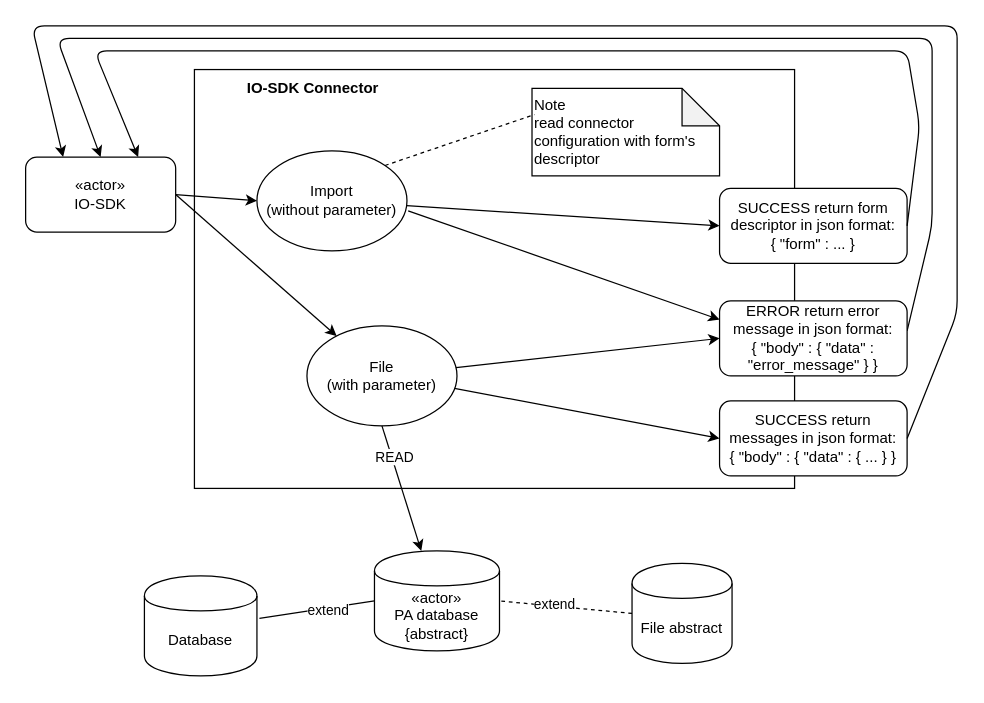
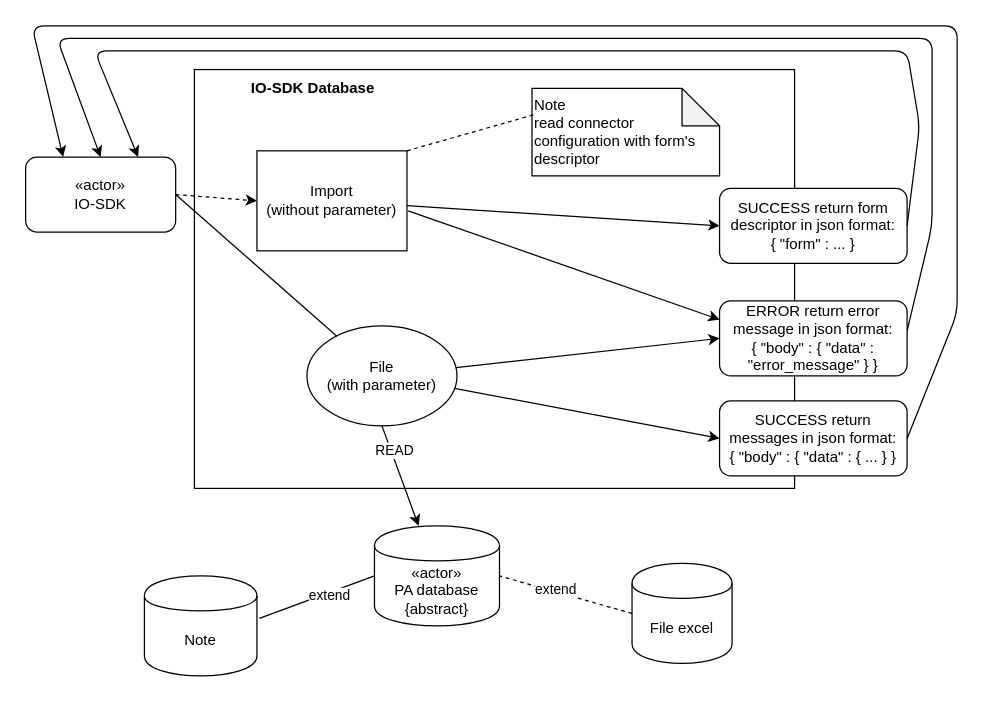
(313, 88) -> (313, 88)
(214, 197) -> (214, 197)
(332, 201) -> (332, 201)
(329, 329) -> (332, 332)
(437, 601) -> (437, 576)
(682, 628) -> (682, 628)
(201, 641) -> (201, 641)
